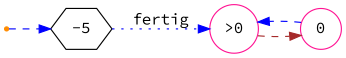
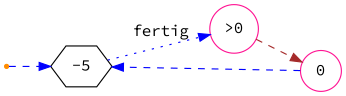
(285, 21) -> (212, 69)
